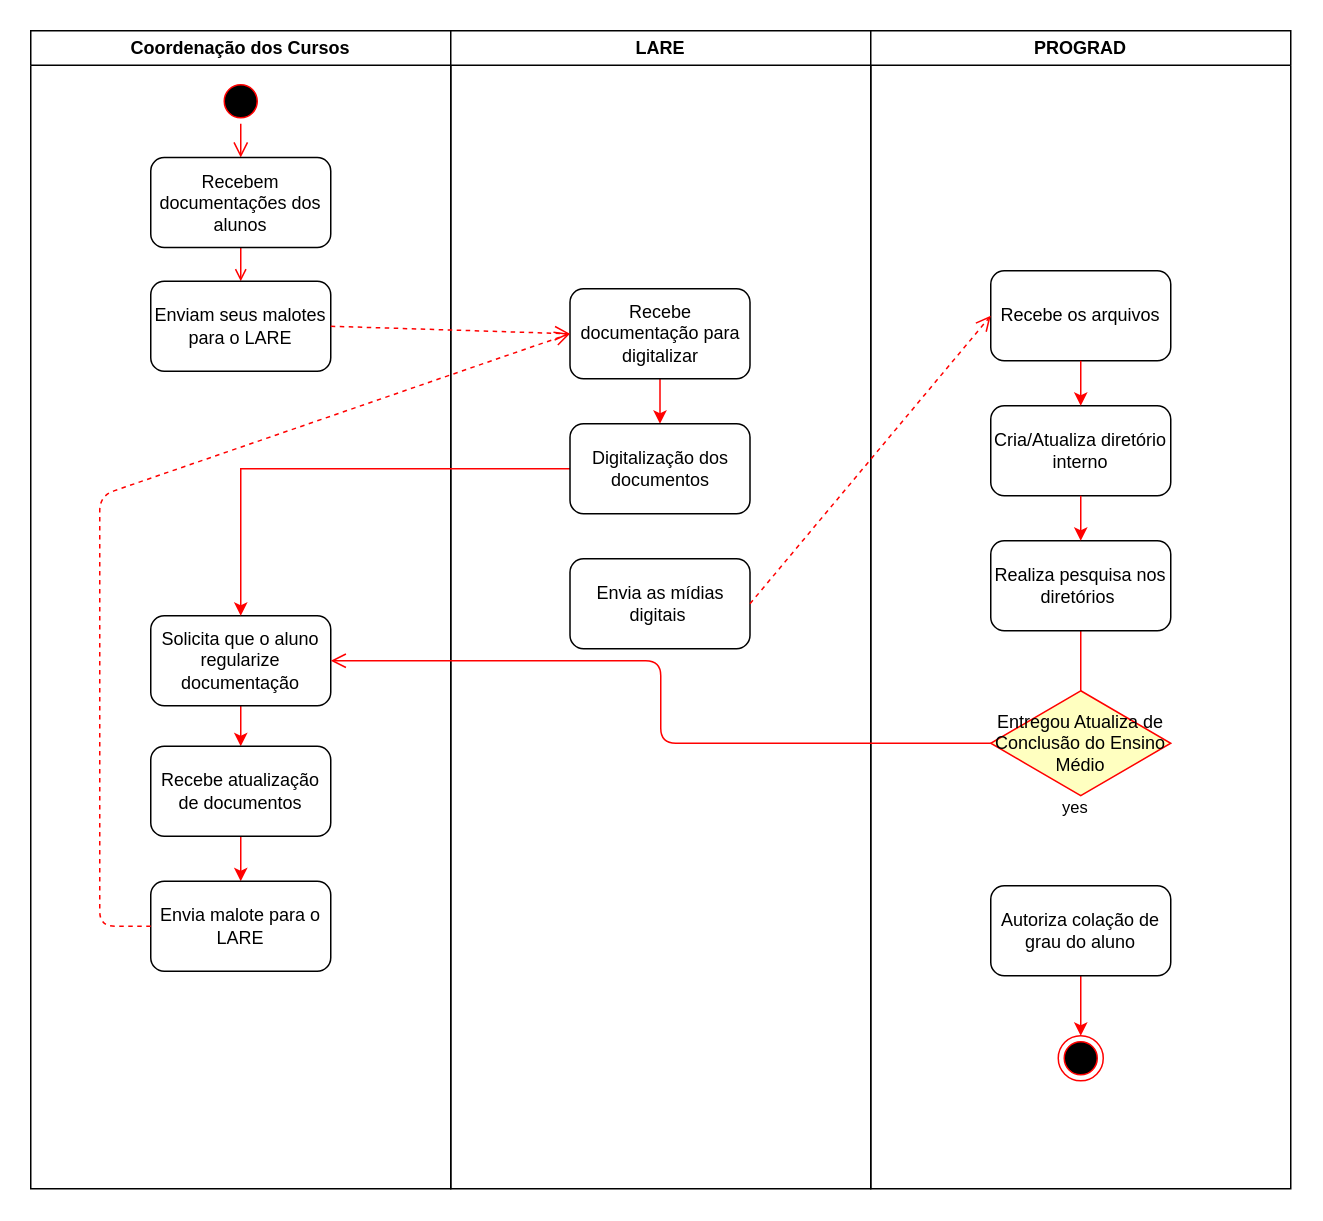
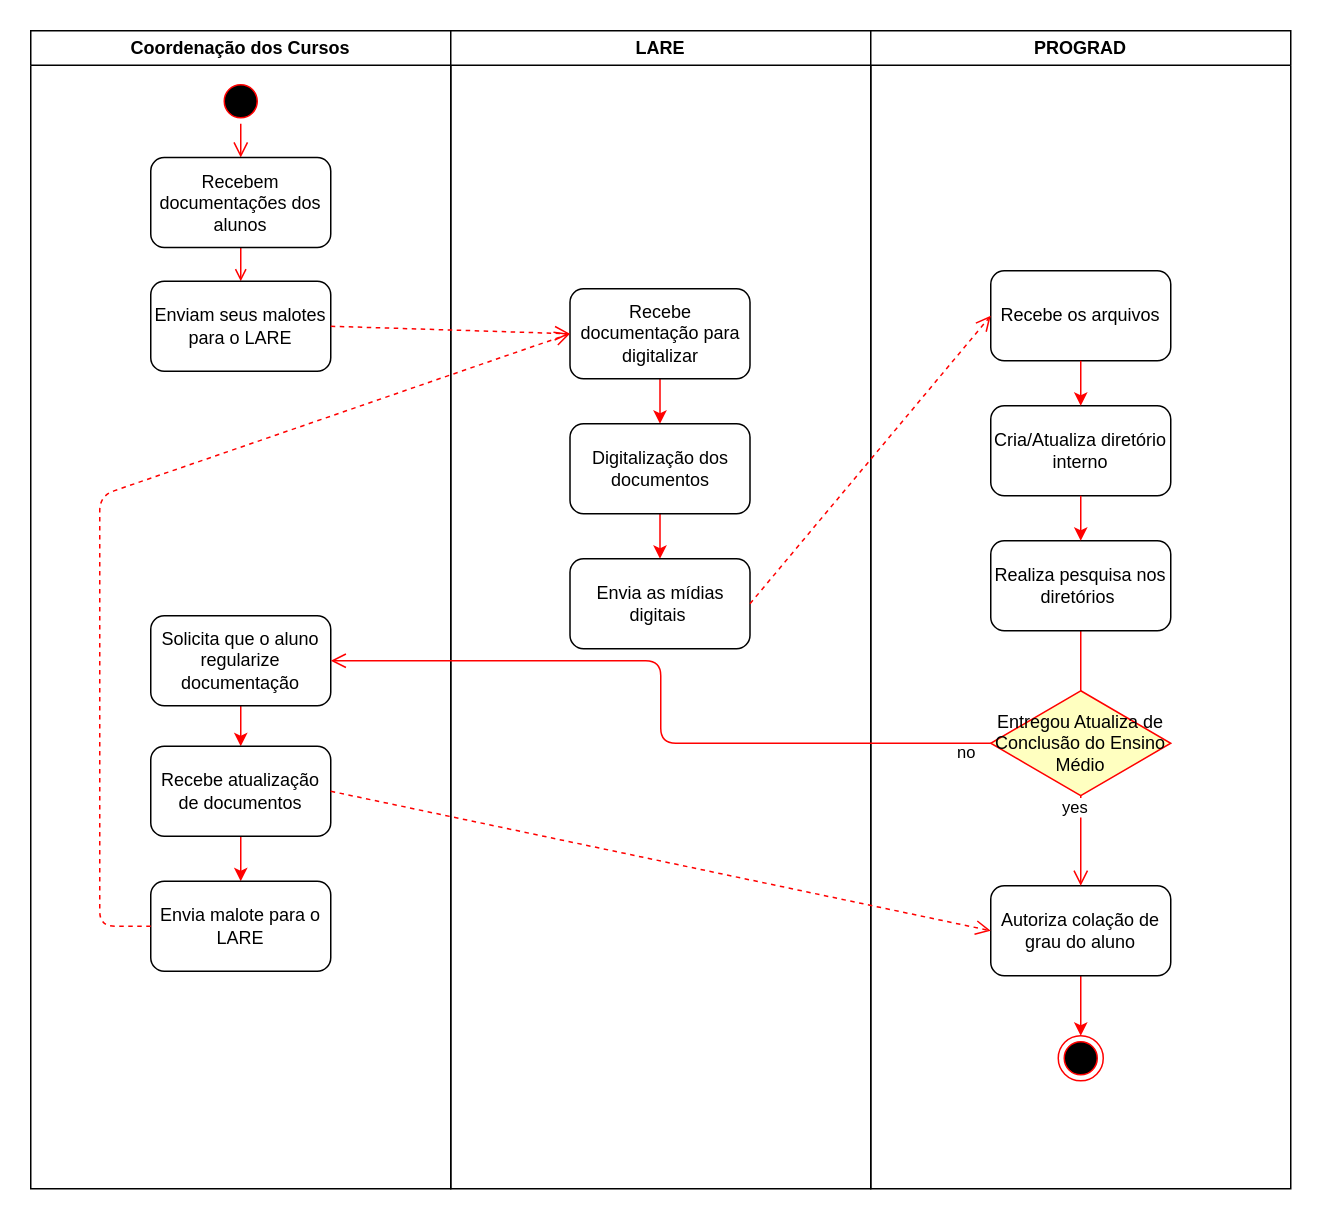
(337, 469) -> (660, 542)
none -> (1081, 849)
none -> (659, 861)
